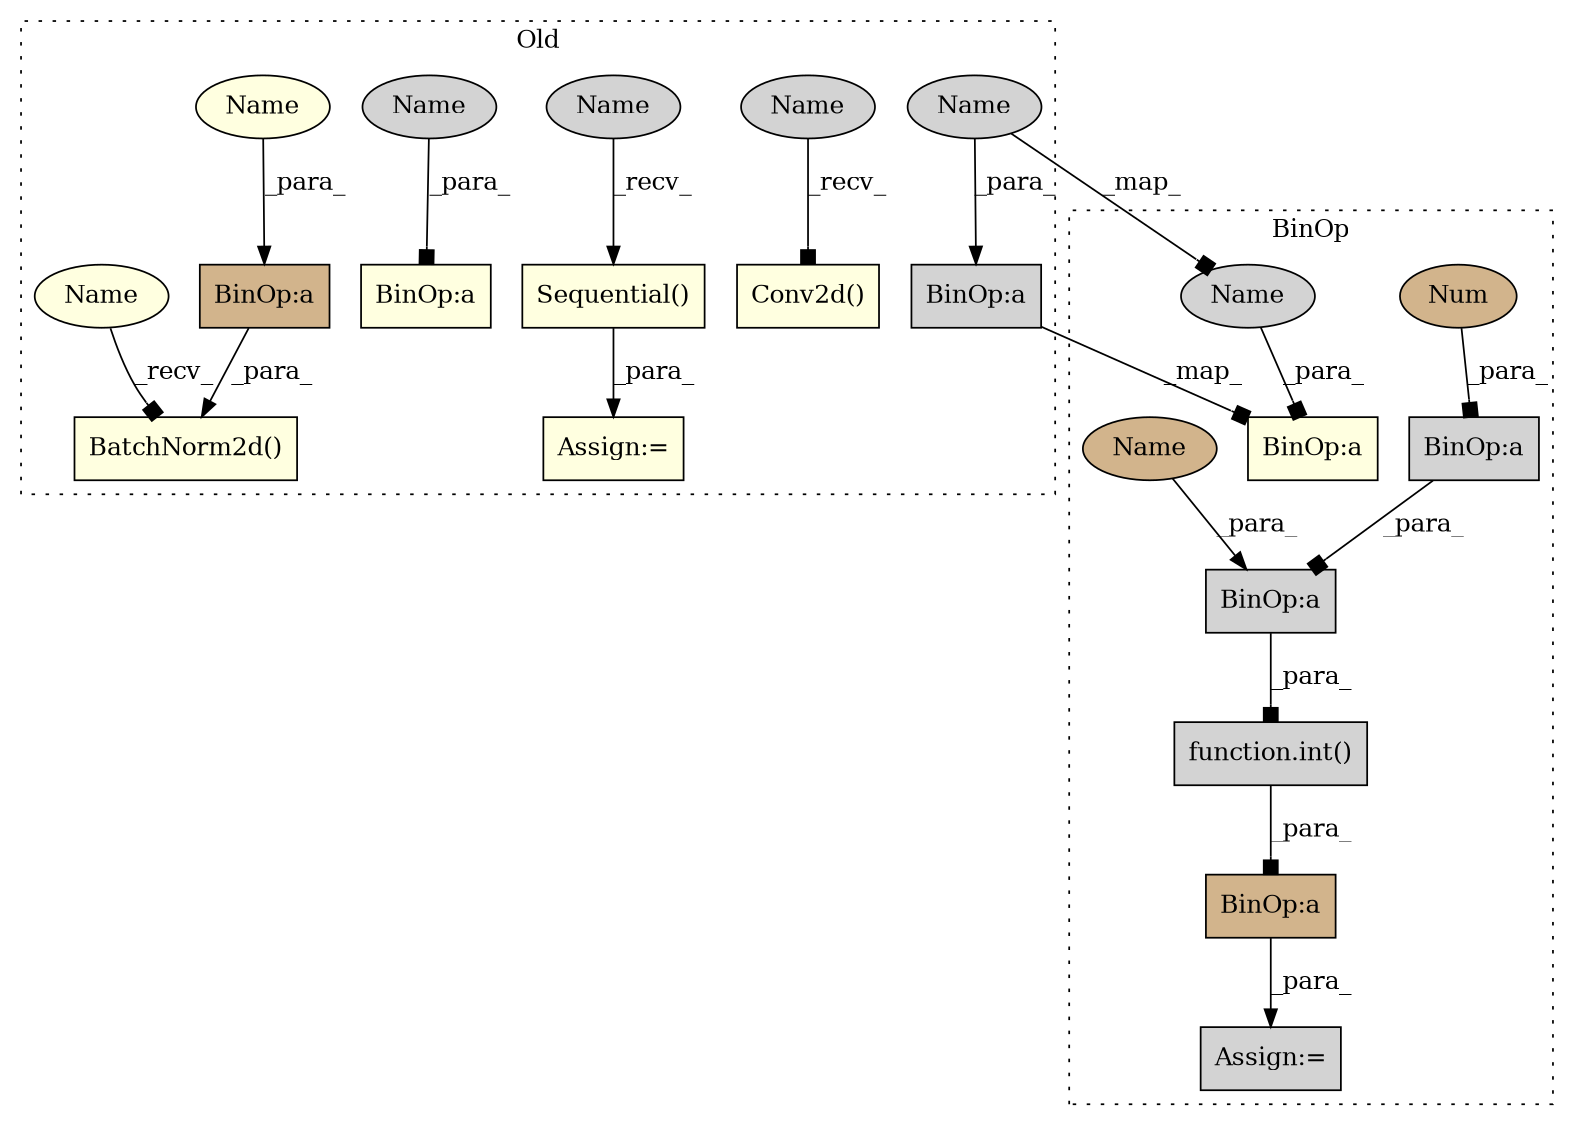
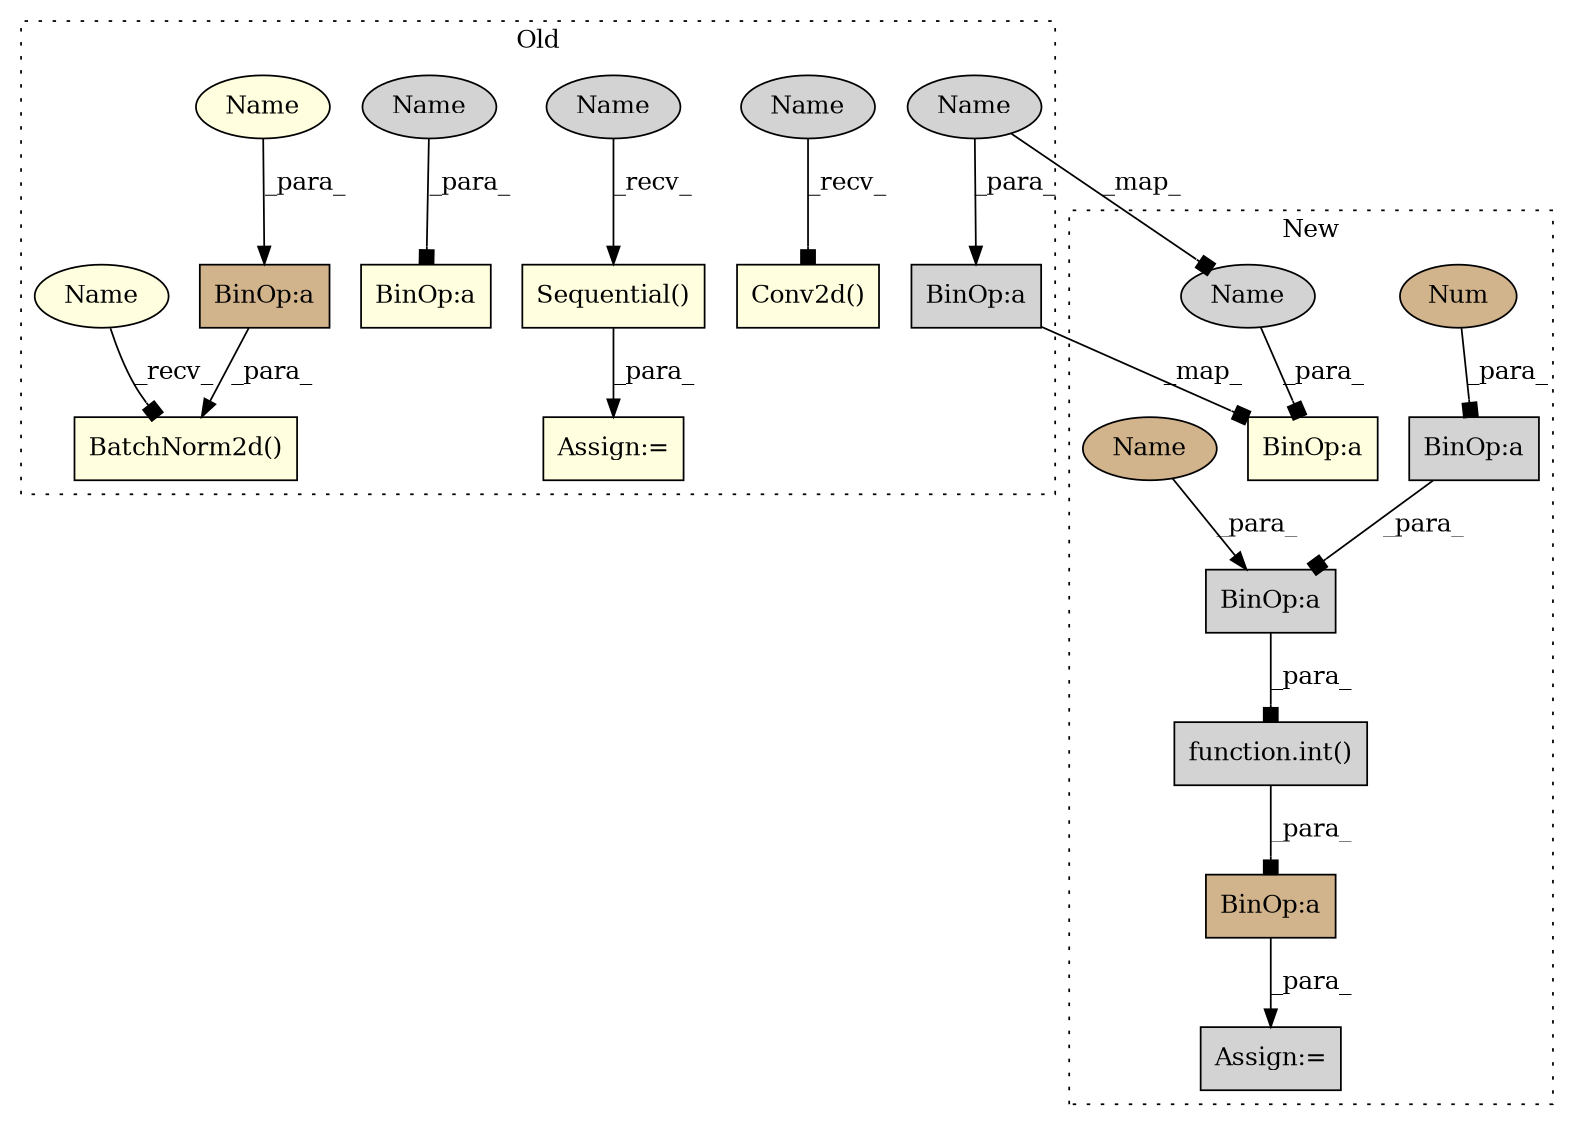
(1311, 230) -> (1311, 230)
